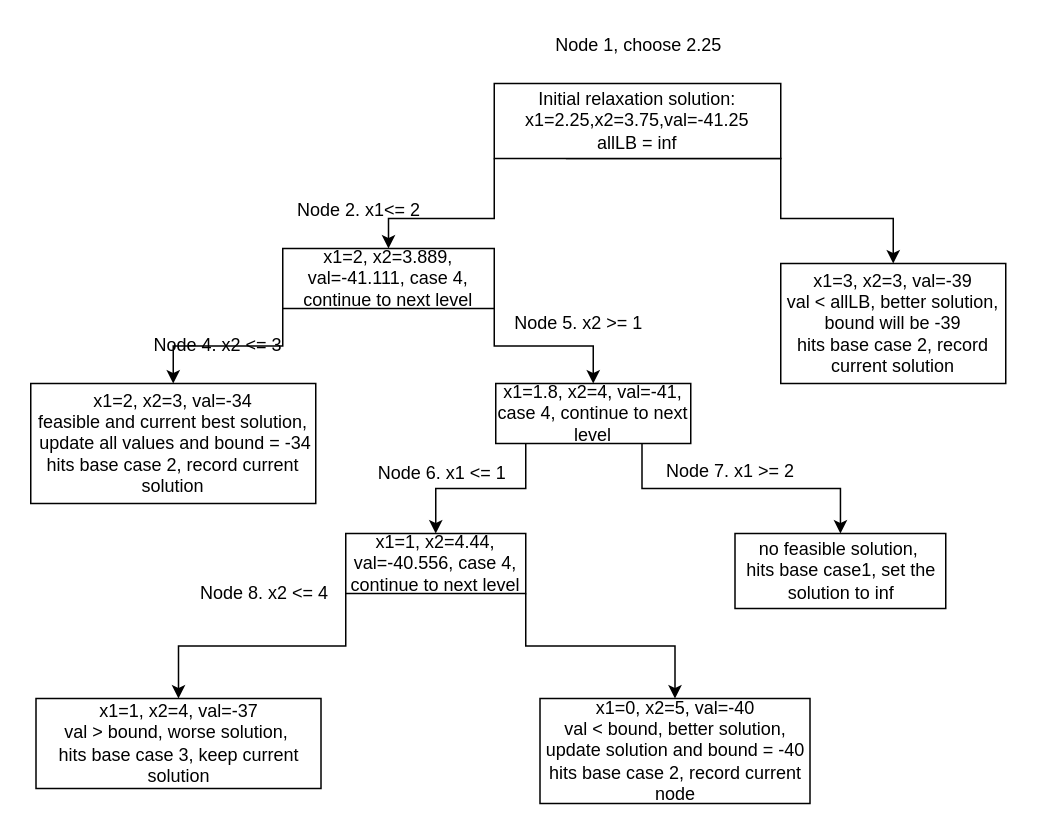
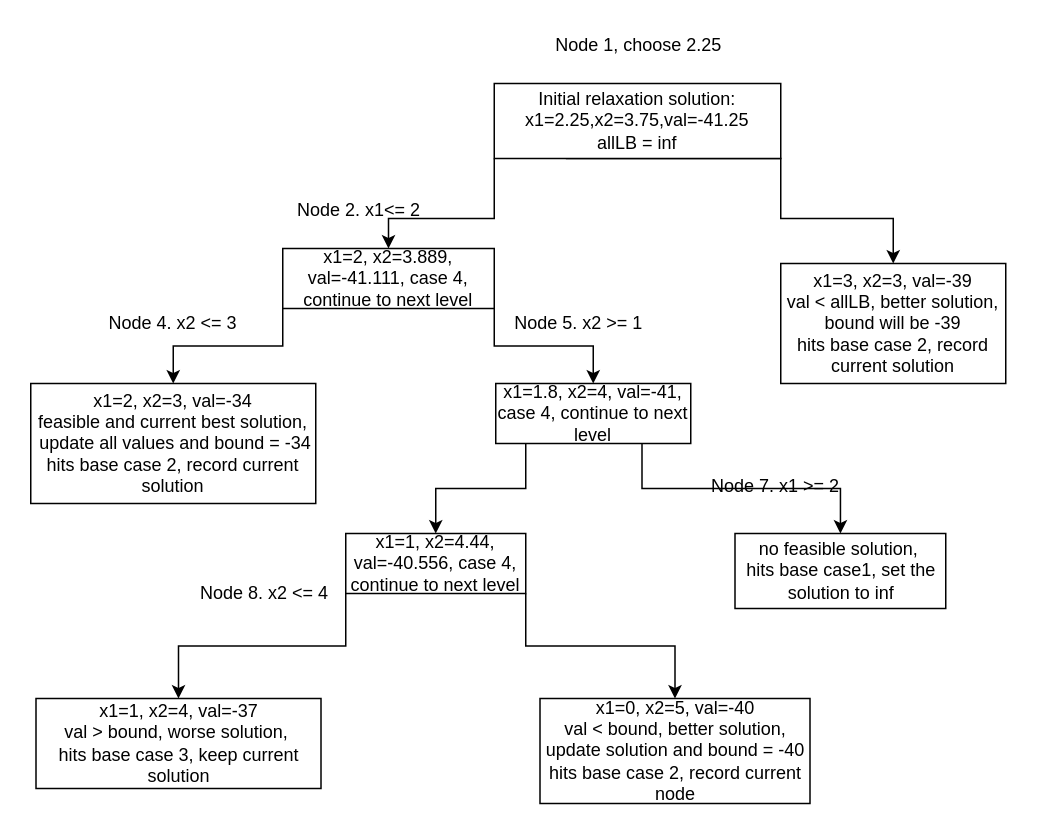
(218, 346) -> (173, 323)
(443, 473) -> none
(739, 473) -> (784, 488)
